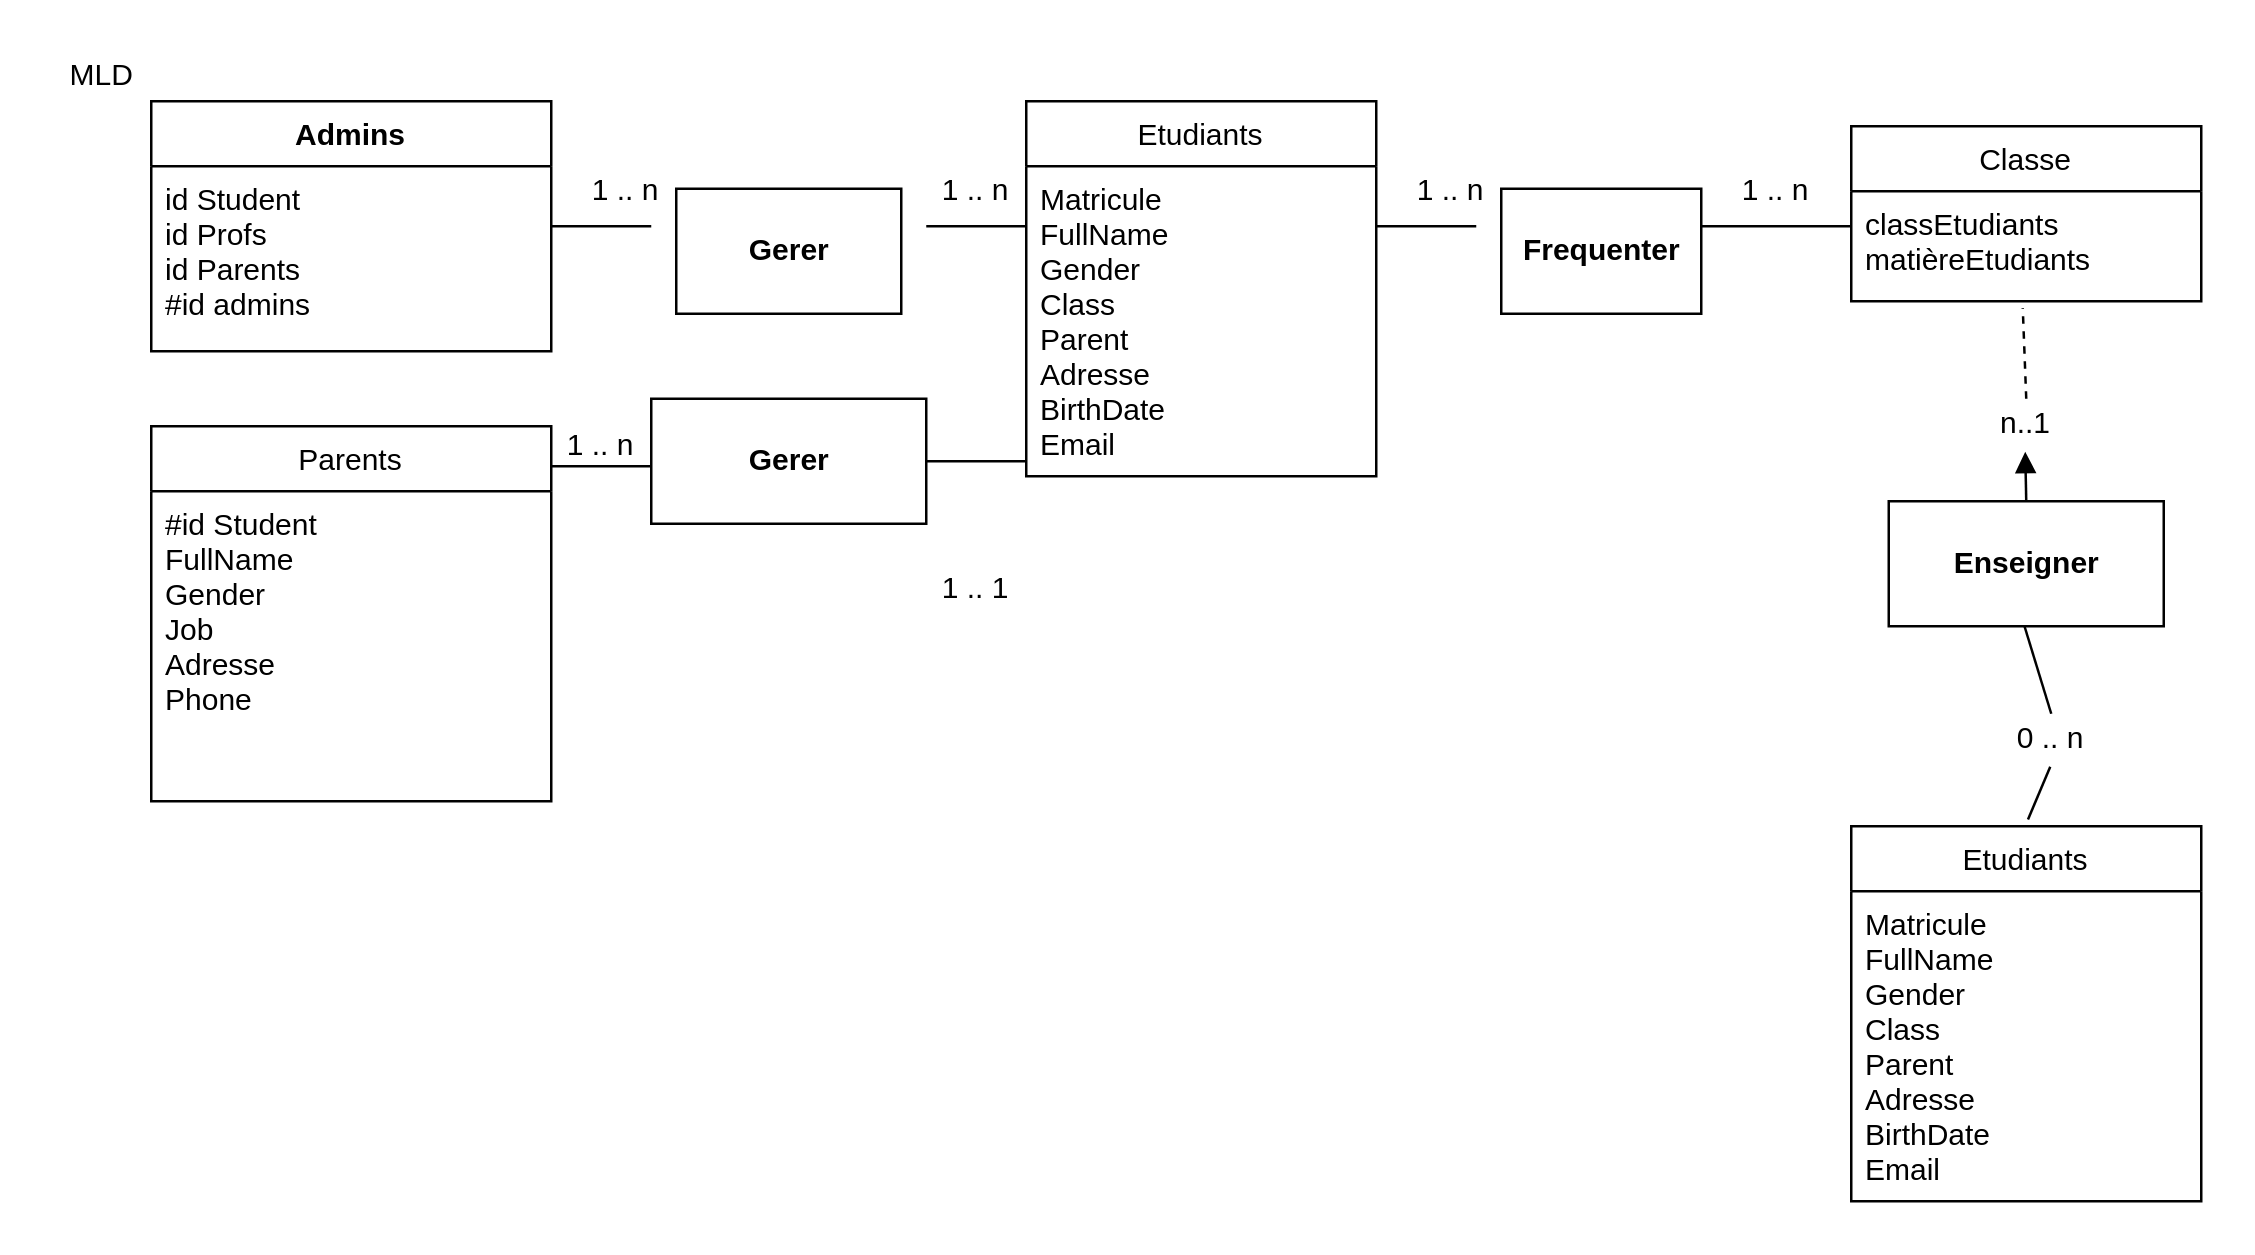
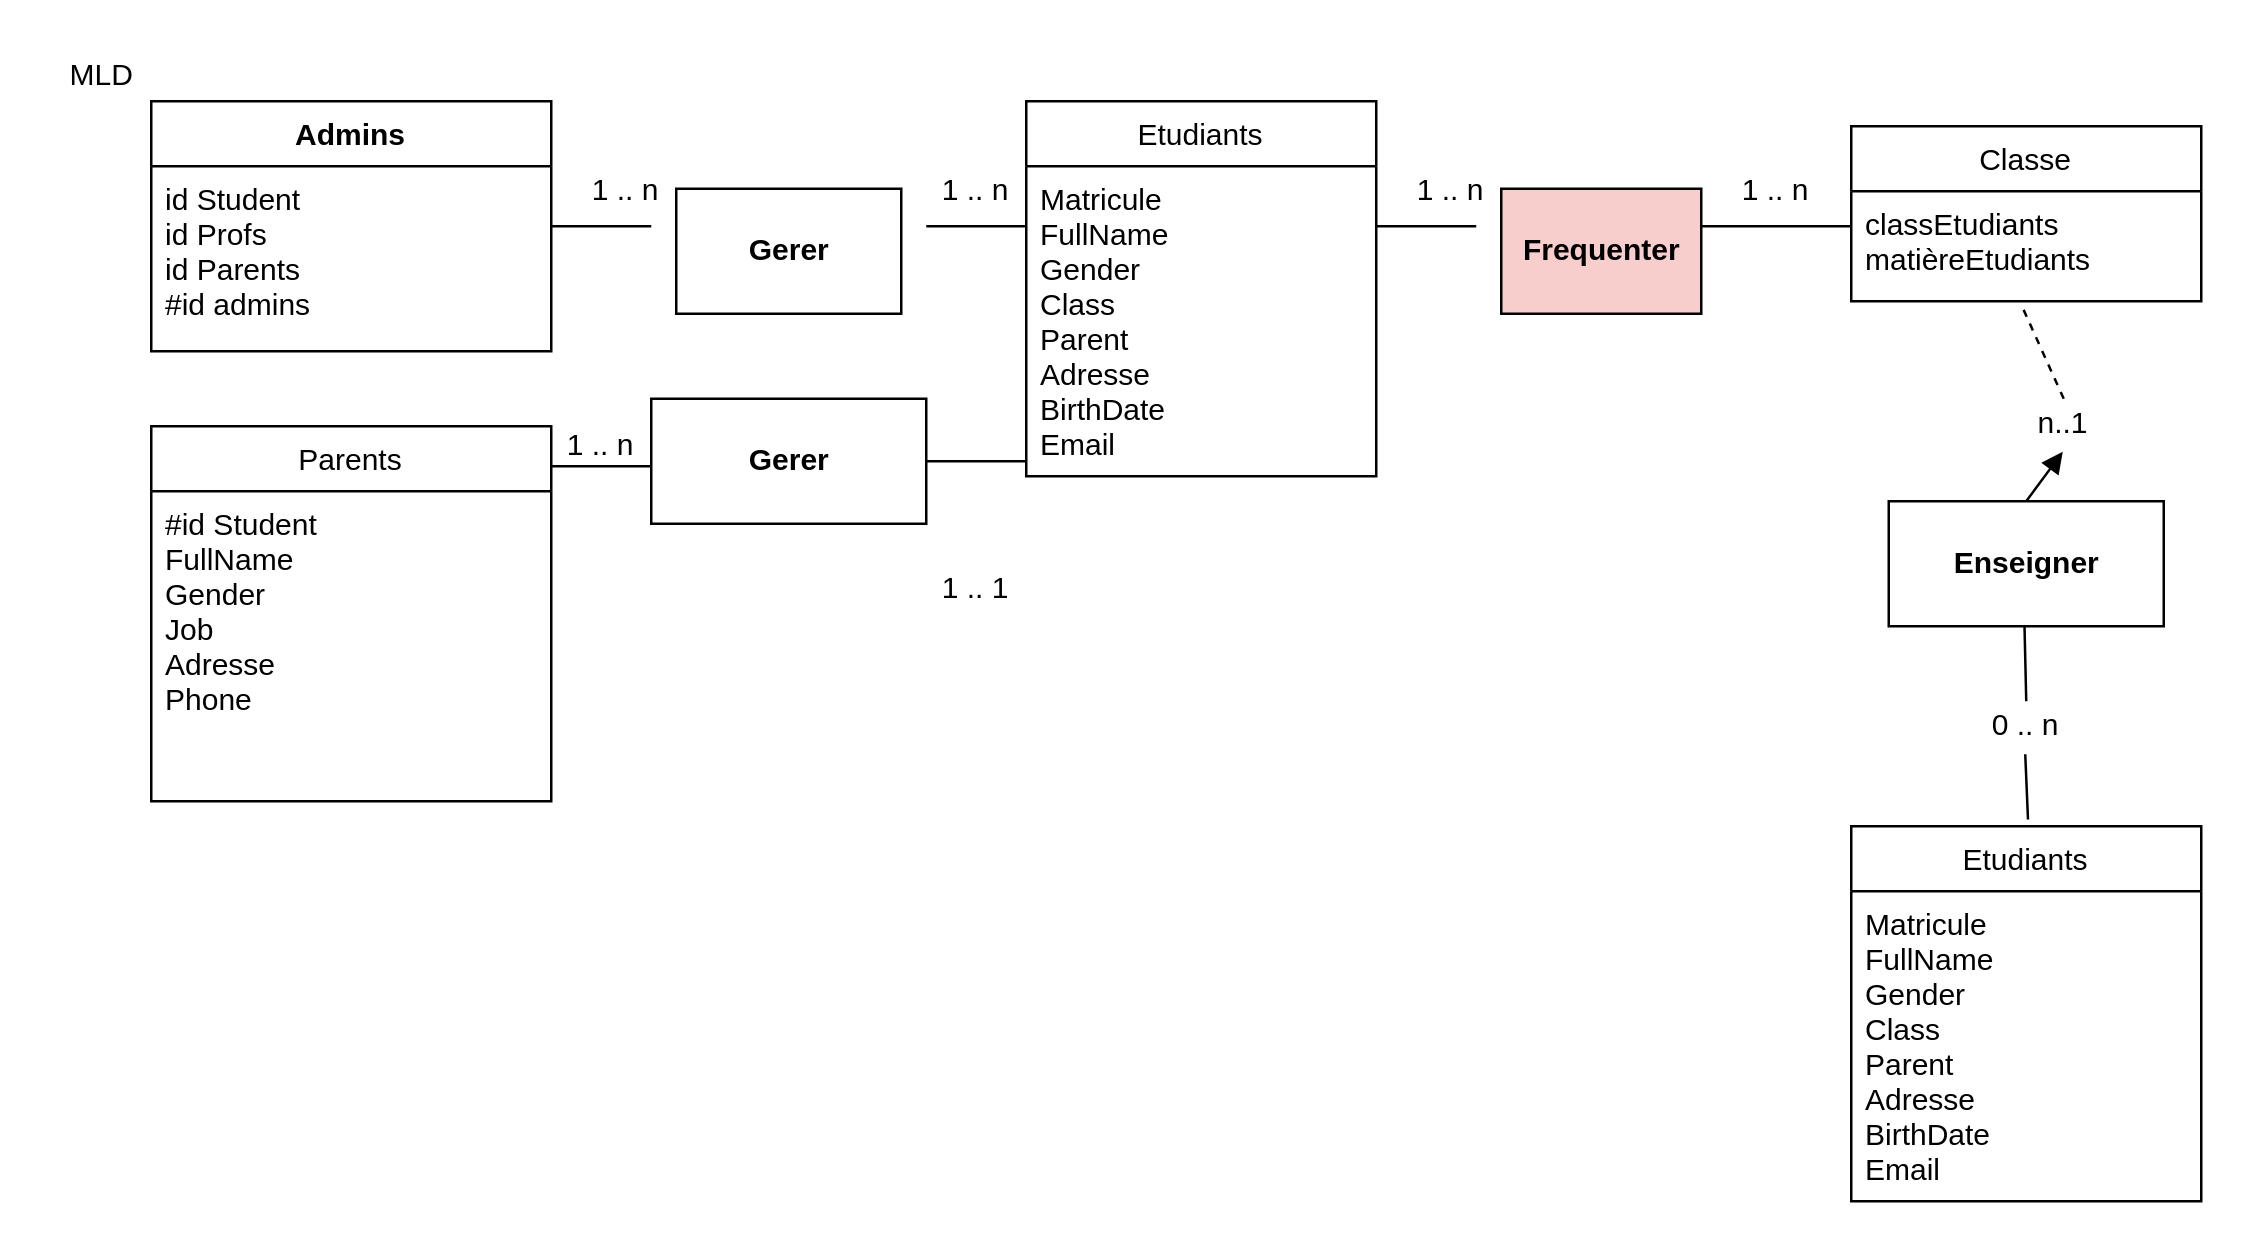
(1601, 251) -> (1601, 251)
(2026, 424) -> (2064, 424)
(2051, 739) -> (2026, 726)
